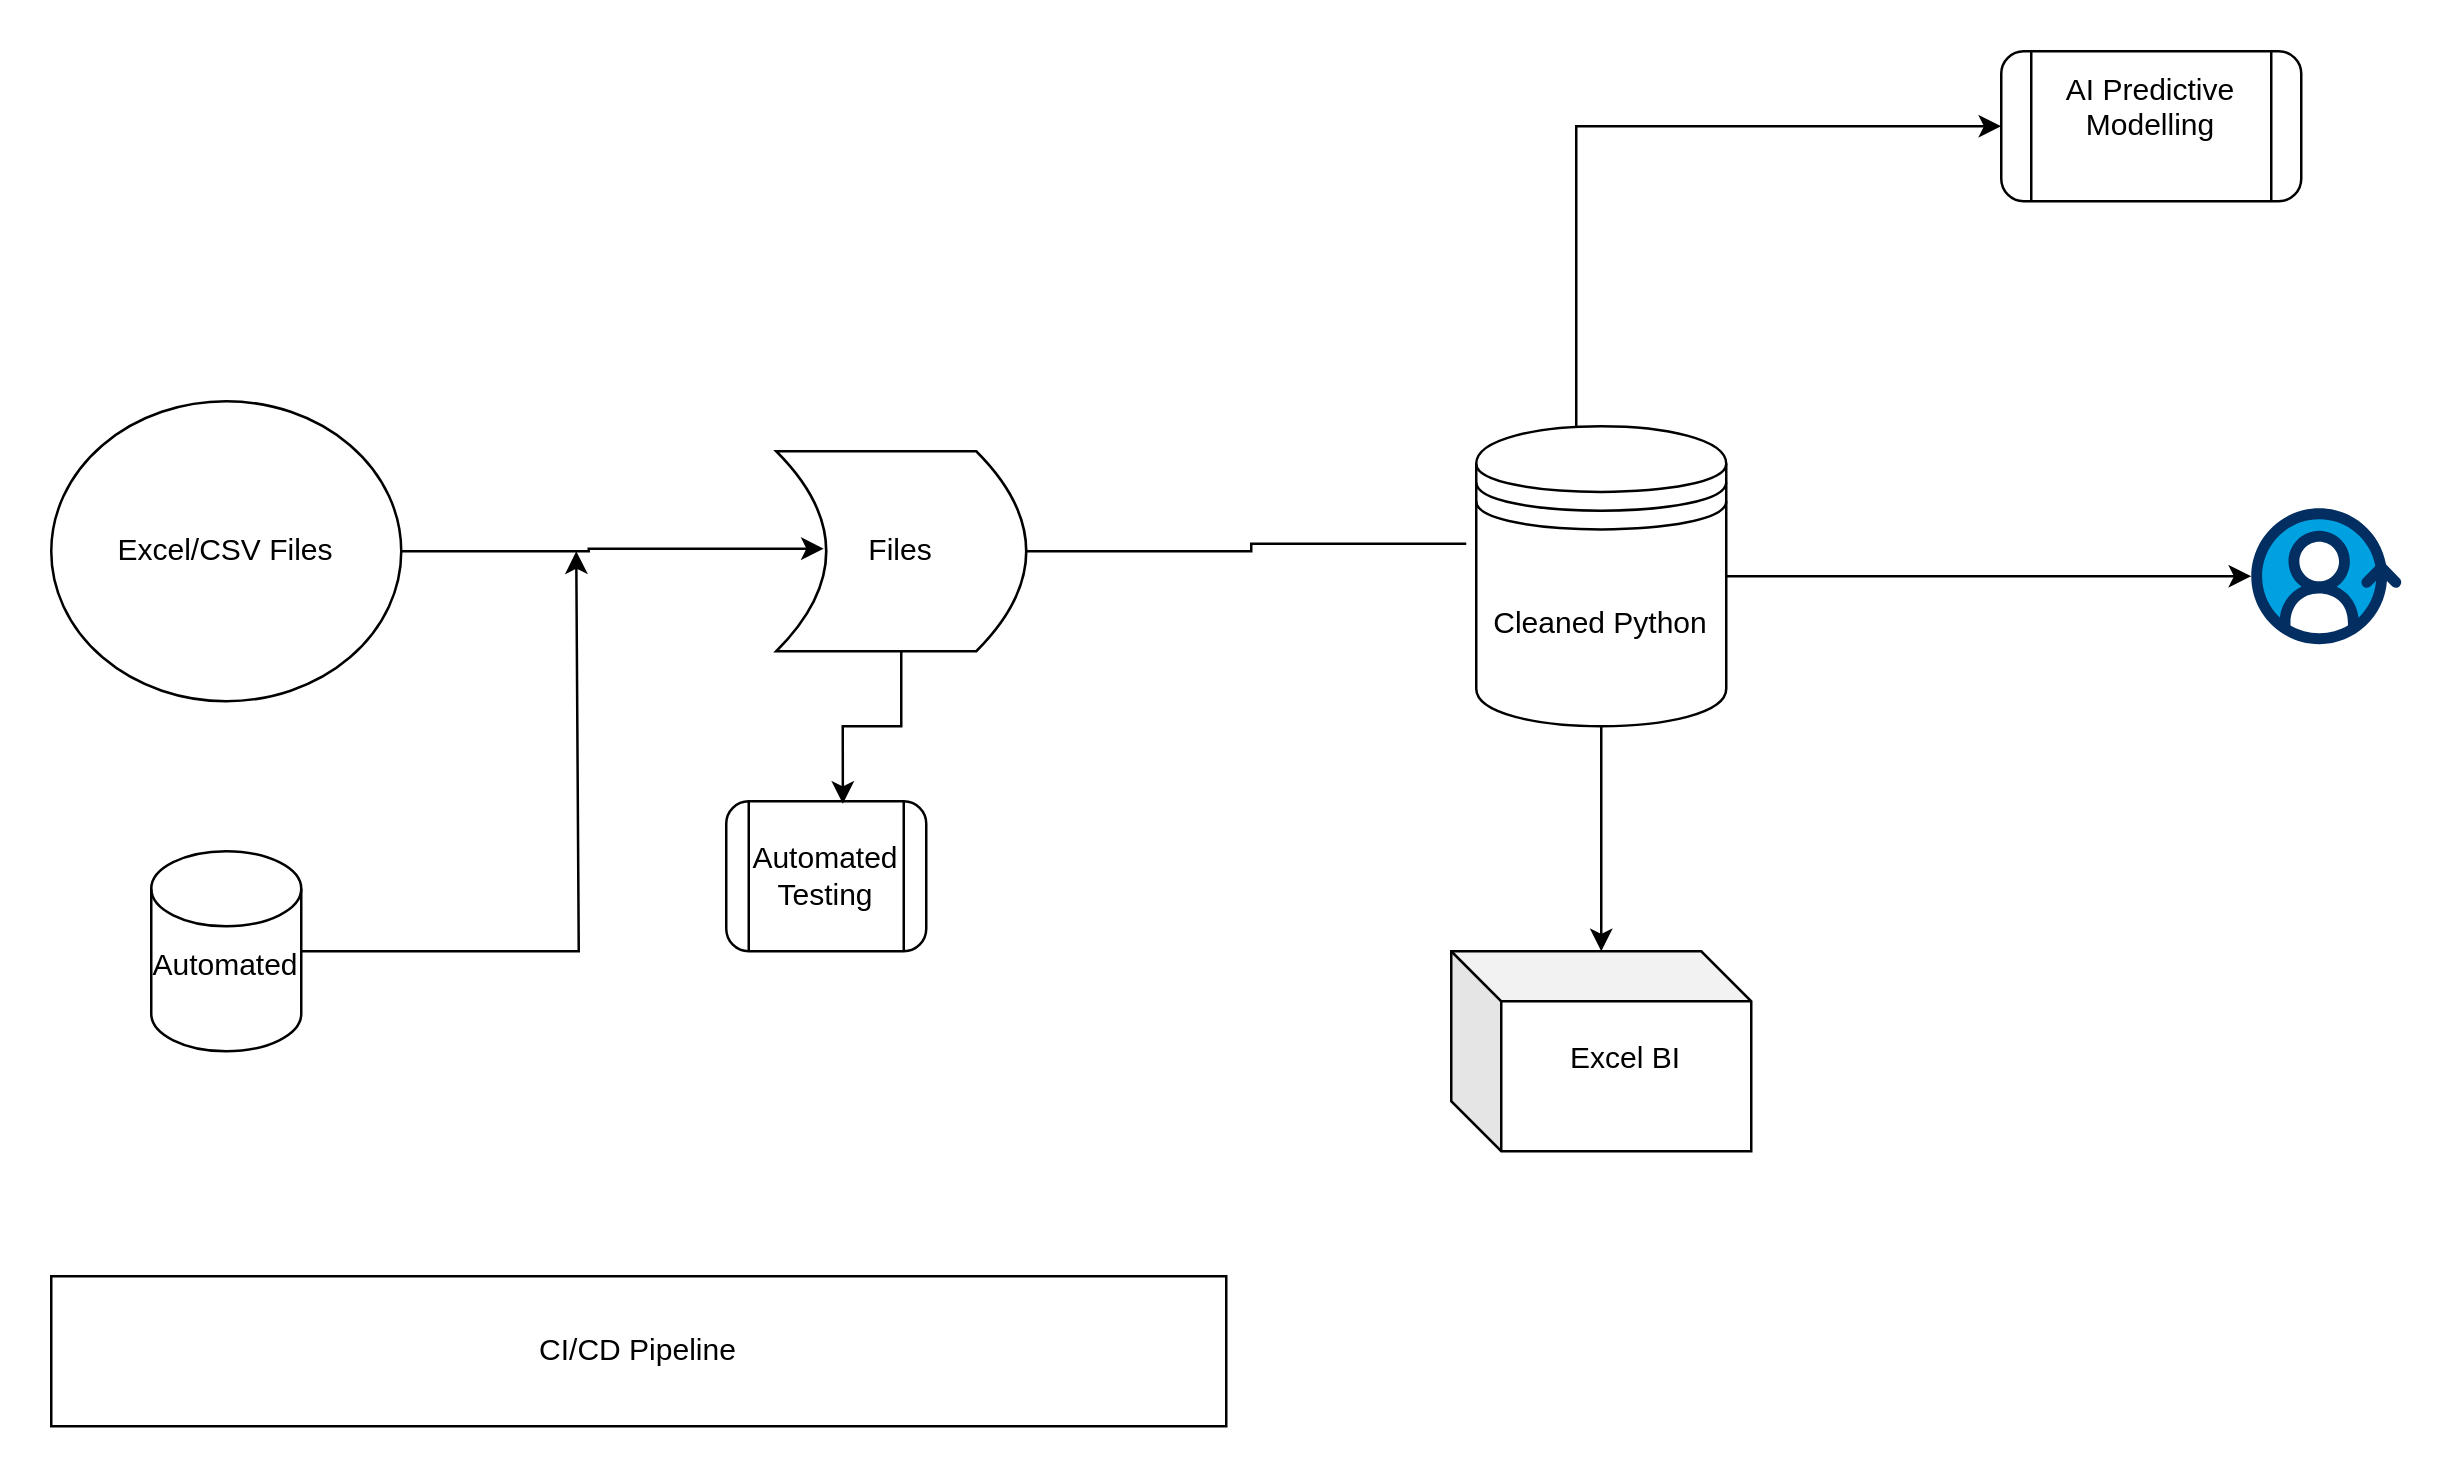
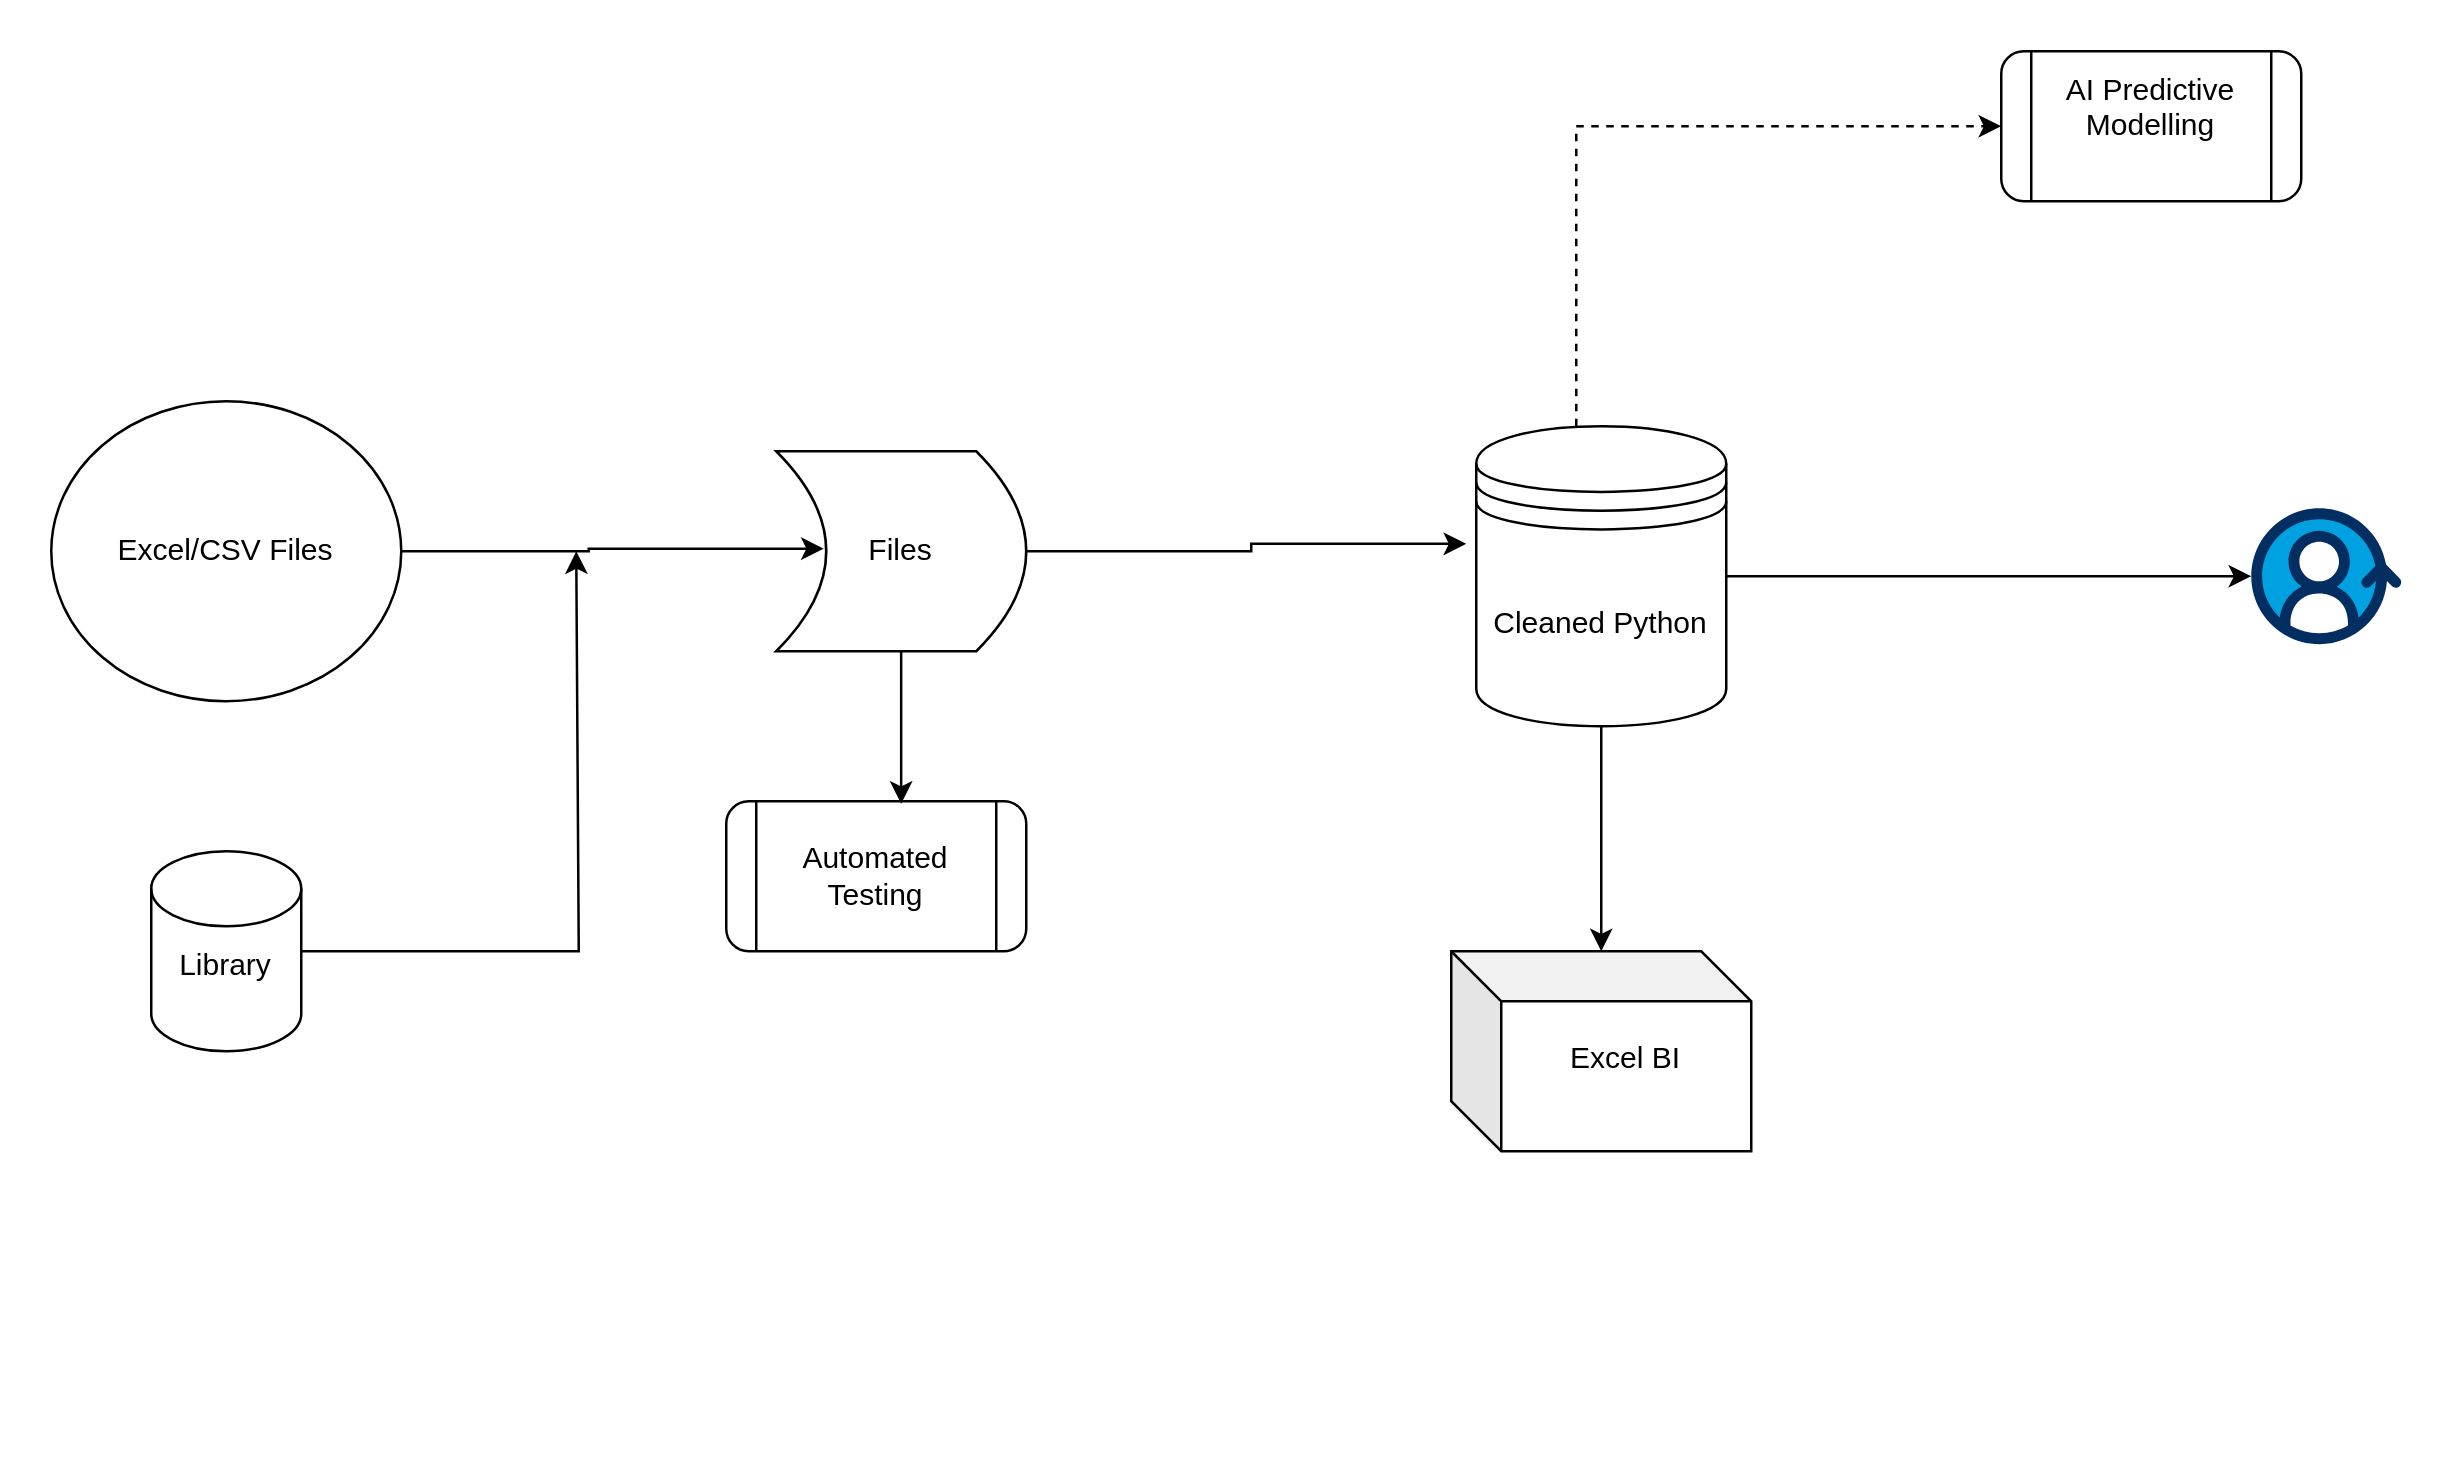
(1632, 126) -> (1632, 126)
(1456, 544) -> (1448, 544)
(826, 876) -> (876, 876)
(226, 984) -> (226, 984)
(639, 1351) -> none
